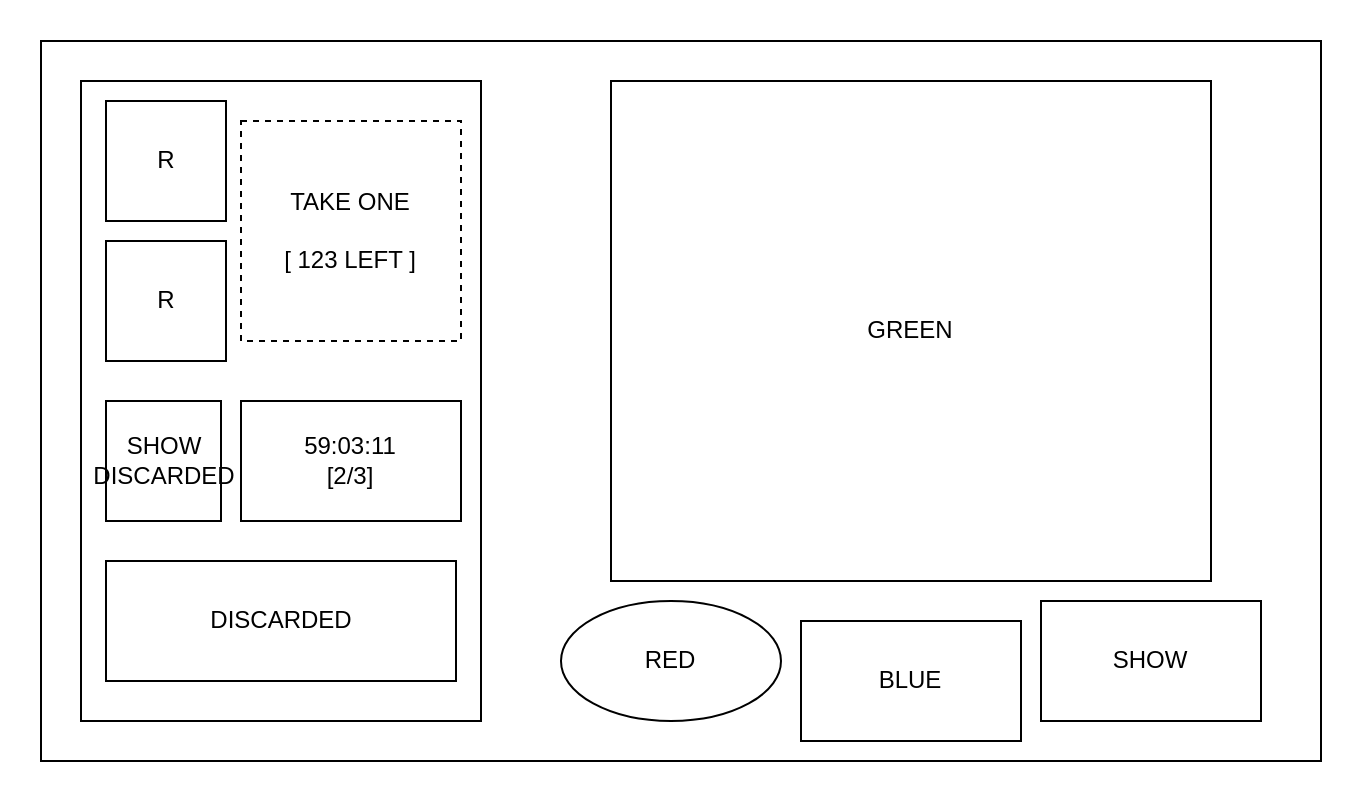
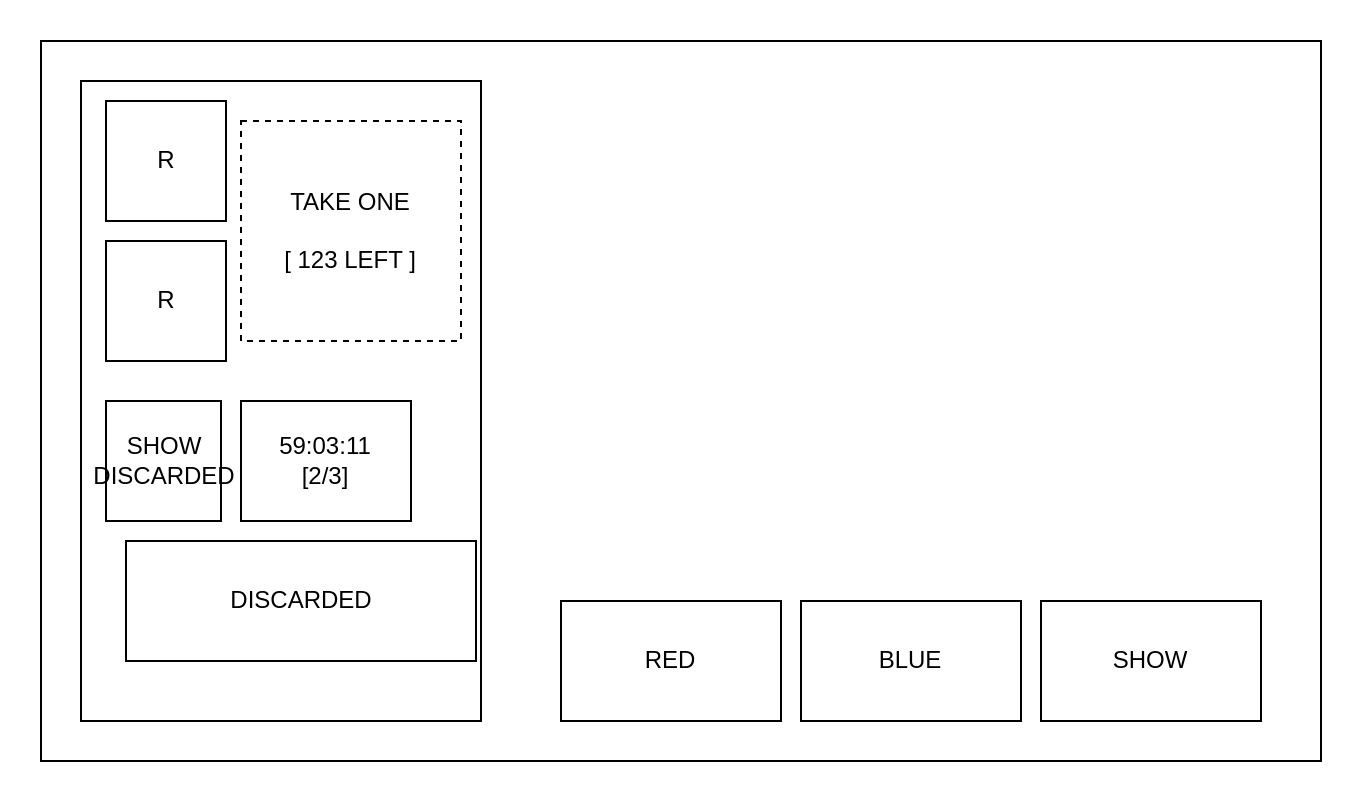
(911, 331) -> none
(351, 461) -> (326, 461)
(281, 621) -> (301, 601)
(671, 661) -> (671, 661)
(911, 681) -> (911, 661)
